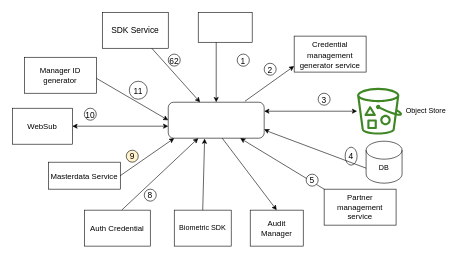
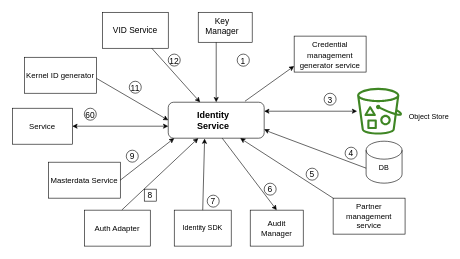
none -> (222, 26)
(135, 30) -> (135, 30)
(174, 60) -> (174, 60)
(270, 69) -> none
(60, 75) -> (60, 75)
(138, 90) -> (135, 87)
(324, 99) -> (330, 99)
(426, 111) -> (429, 117)
(90, 114) -> (90, 114)
none -> (213, 120)
(42, 126) -> (42, 126)
(132, 156) -> (132, 156)
(351, 156) -> (351, 153)
(84, 176) -> (84, 180)
(312, 180) -> (312, 174)
none -> (270, 189)
(150, 195) -> (150, 195)
none -> (213, 201)
(360, 207) -> (369, 216)
(117, 228) -> (117, 228)
(203, 228) -> (203, 228)
